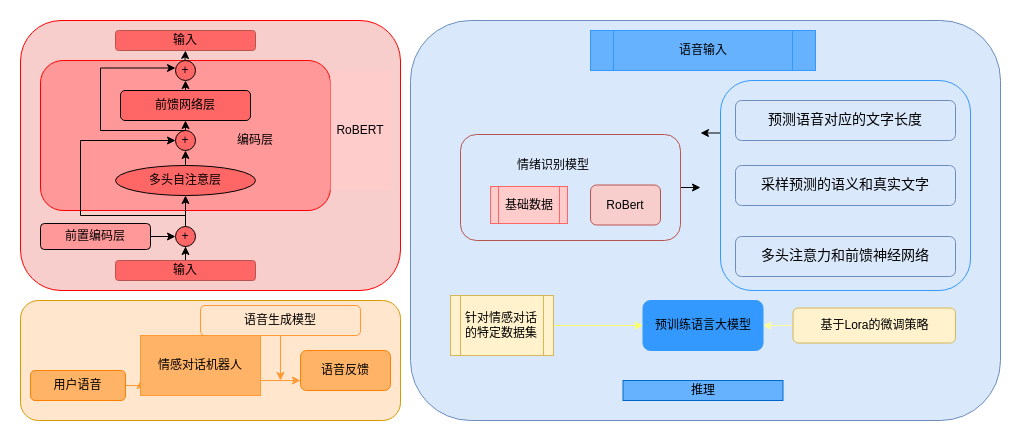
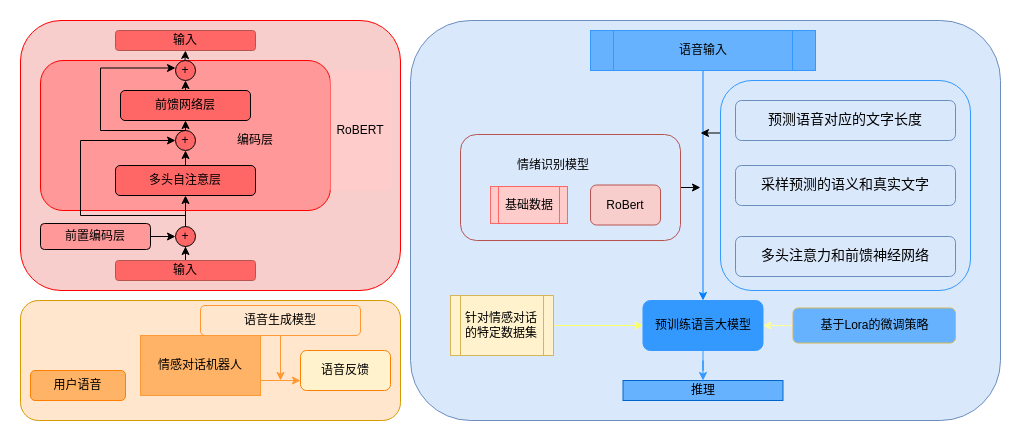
(186, 181) -> (186, 181)
none -> (703, 292)
(874, 326) -> (874, 326)
none -> (703, 370)
(346, 371) -> (346, 371)
(134, 386) -> none
